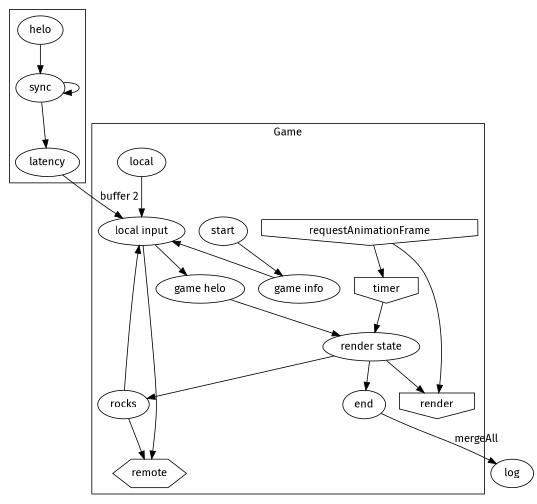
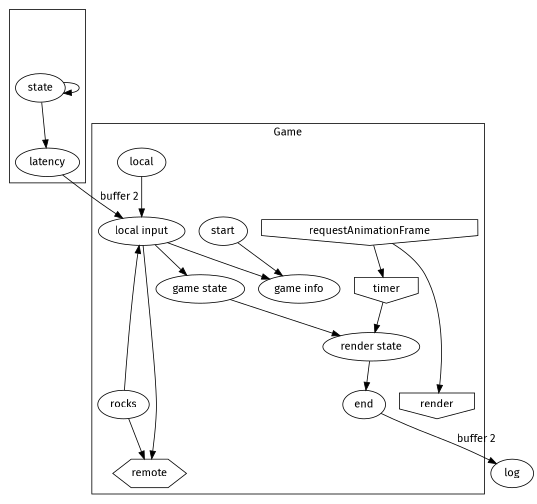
(40, 30) -> none
(40, 88) -> (40, 88)
(227, 261) -> (215, 260)
(200, 289) -> (200, 289)
(402, 374) -> none
(245, 376) -> none
(476, 439) -> (476, 439)
